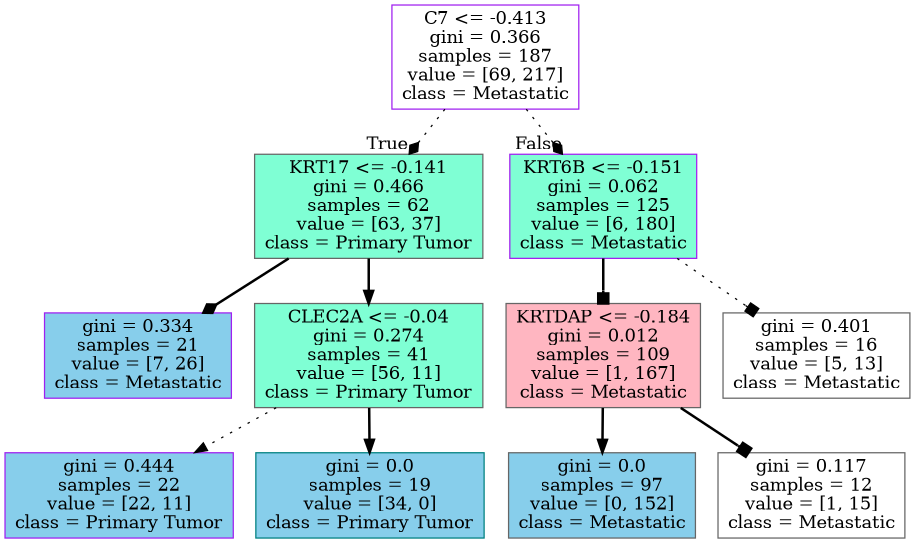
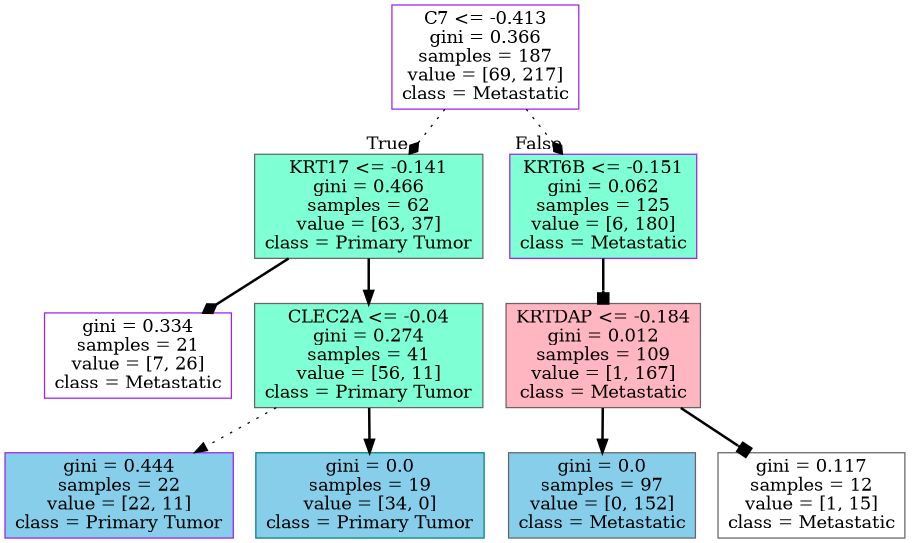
(138, 356) -> (138, 356)
(816, 356) -> none
